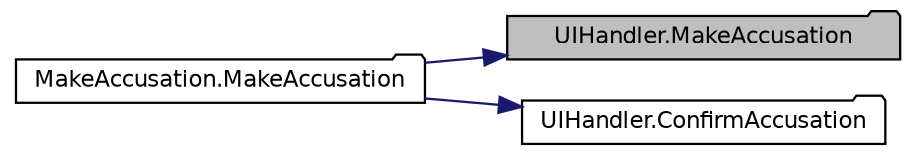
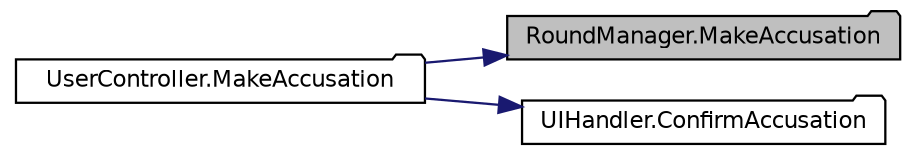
(704, 38) -> (704, 38)
(220, 81) -> (220, 81)
